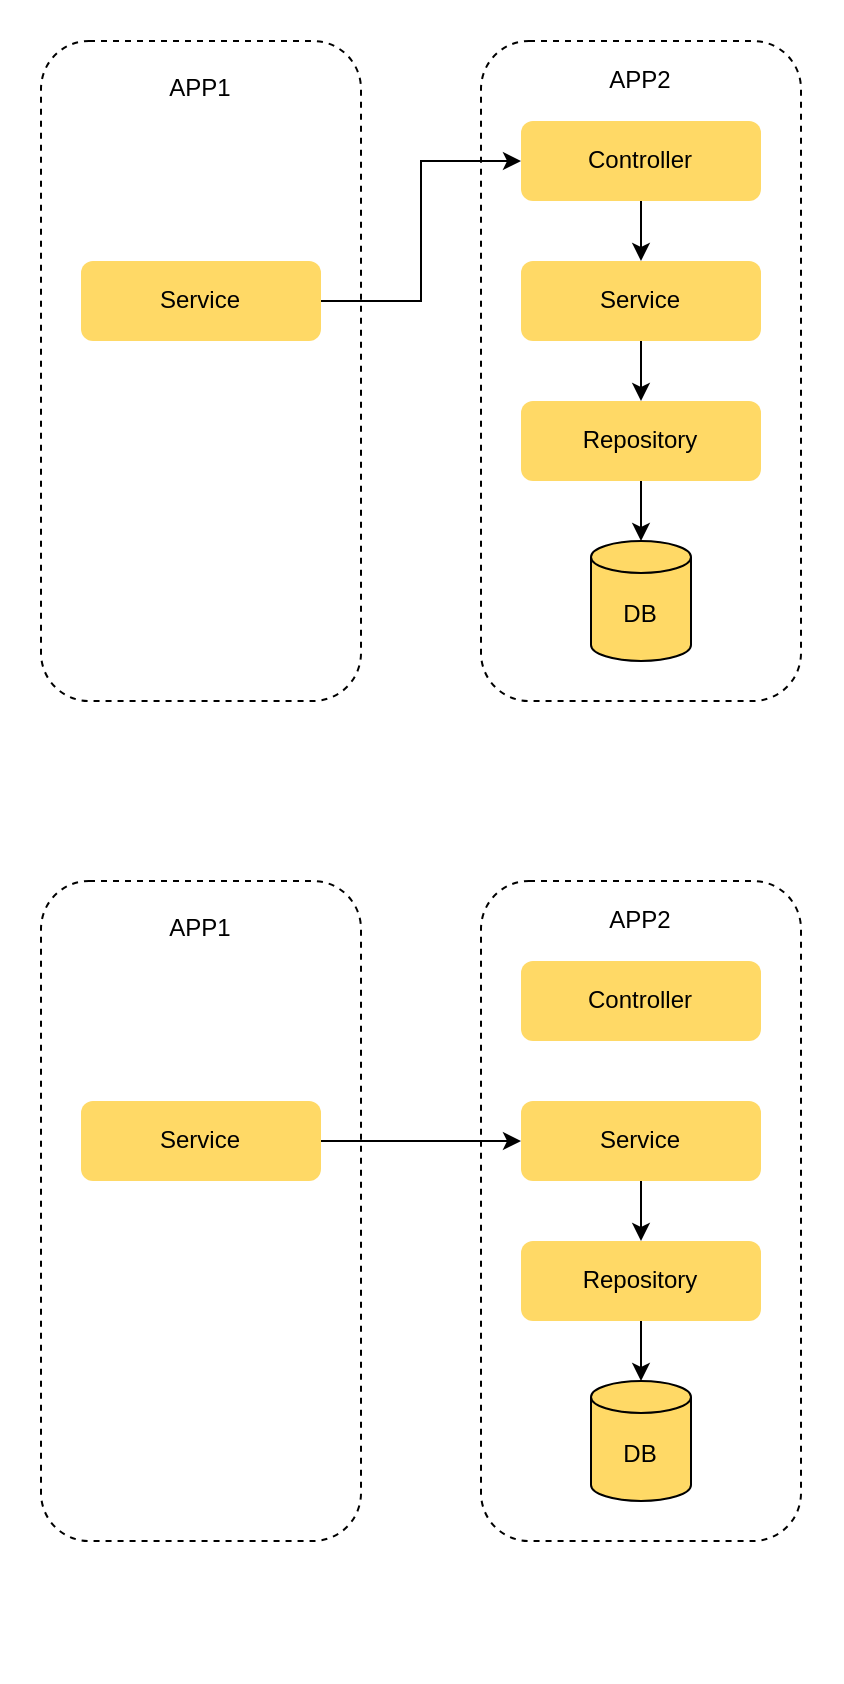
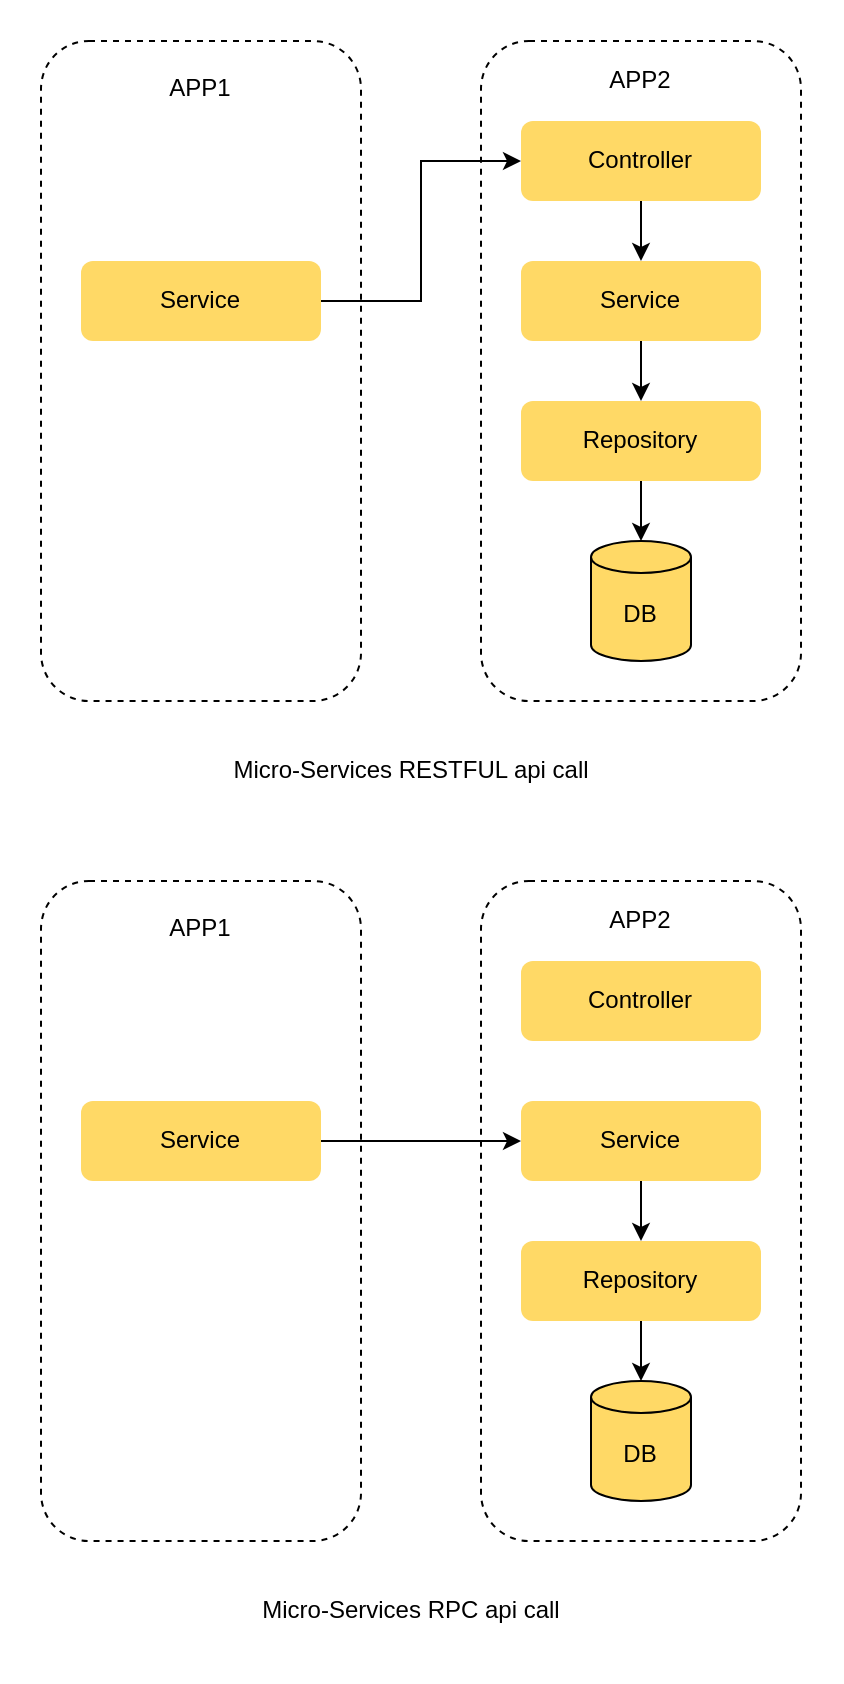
none -> (412, 771)
none -> (412, 1611)
